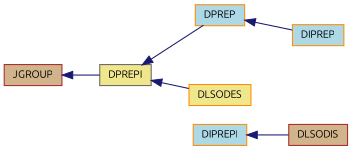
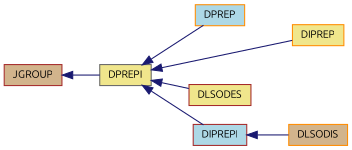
(274, 26) -> (227, 54)
(318, 35) -> (318, 35)
(220, 95) -> (220, 95)
none -> (177, 108)
(220, 135) -> (220, 135)
(318, 135) -> (318, 135)
